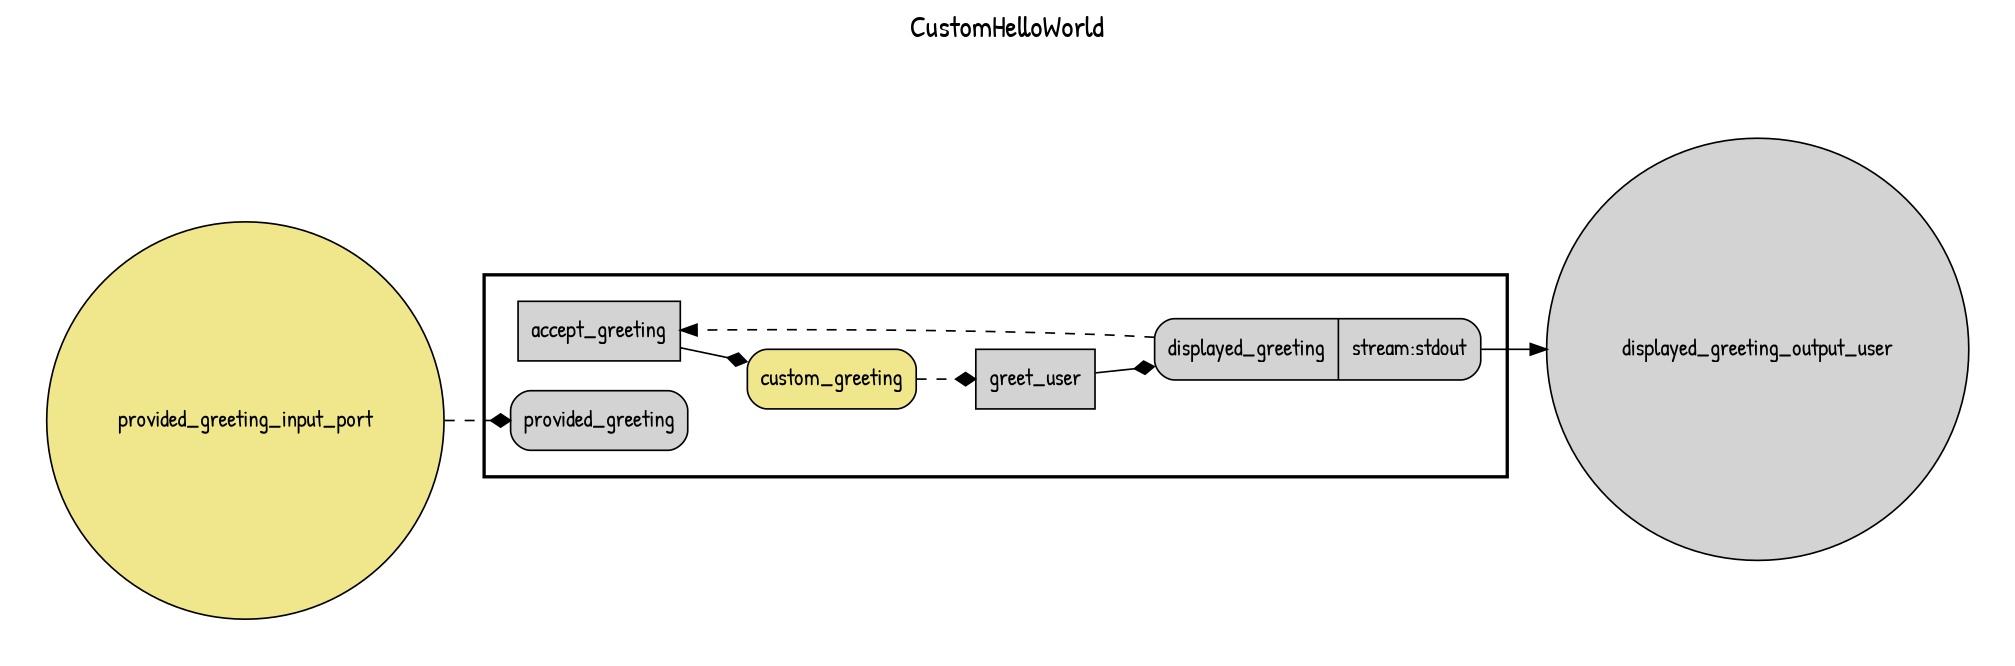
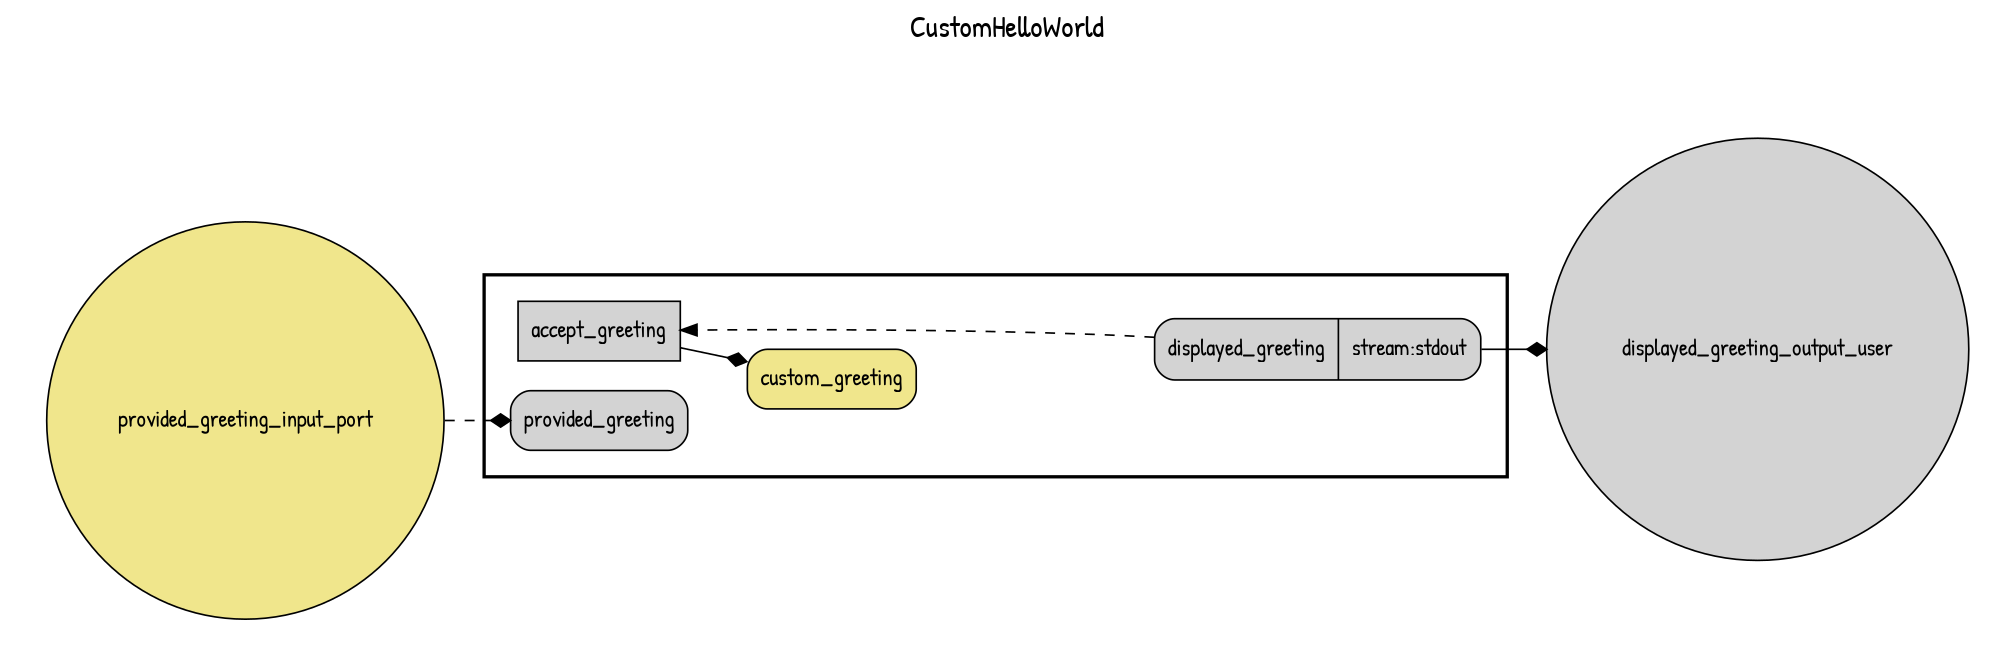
(1506, 349) -> (1506, 349)
(1035, 379) -> none
